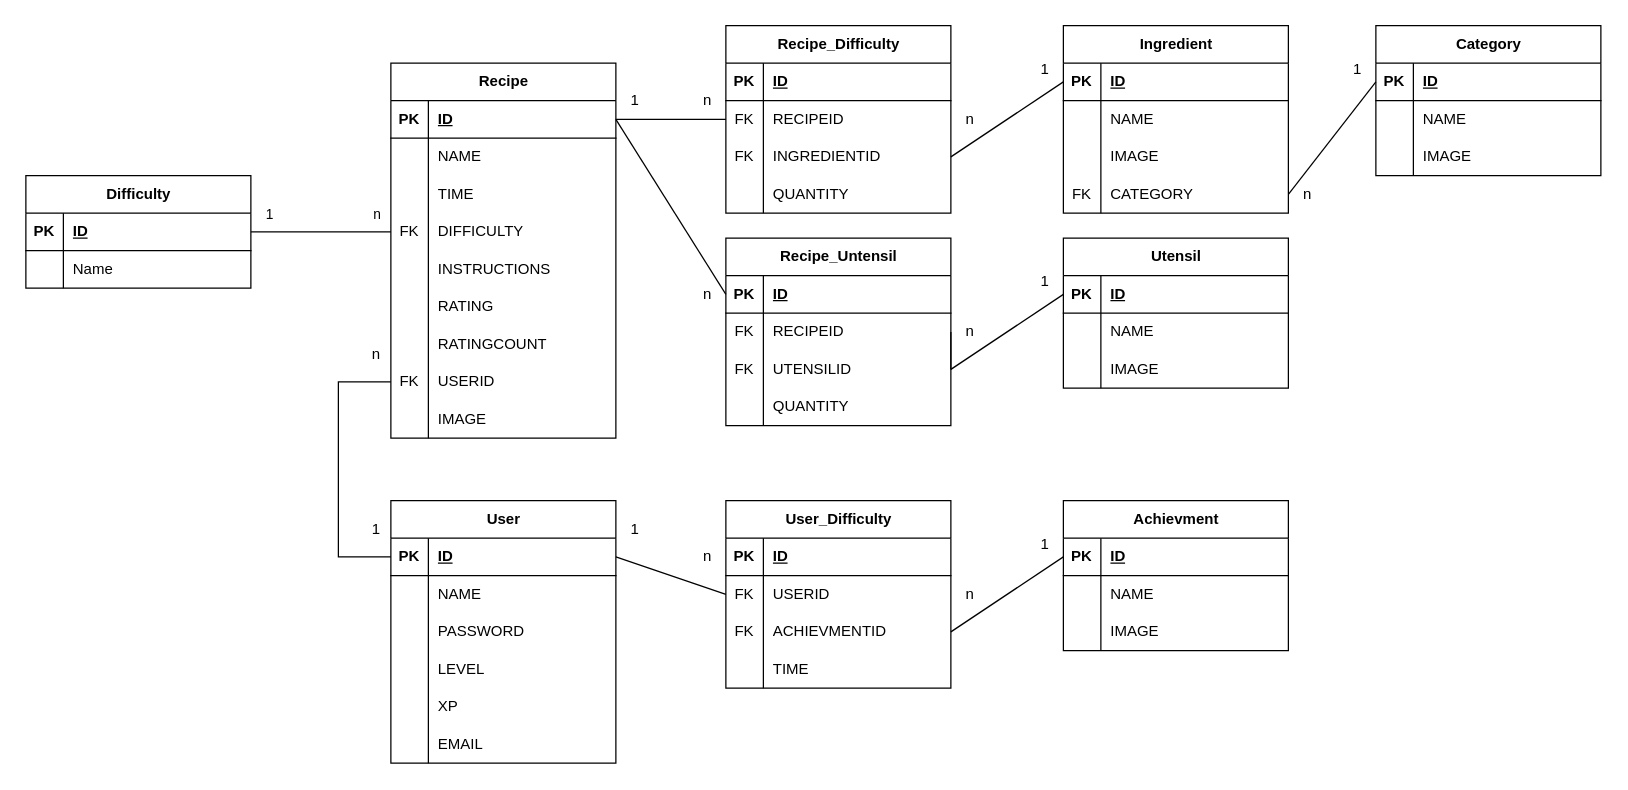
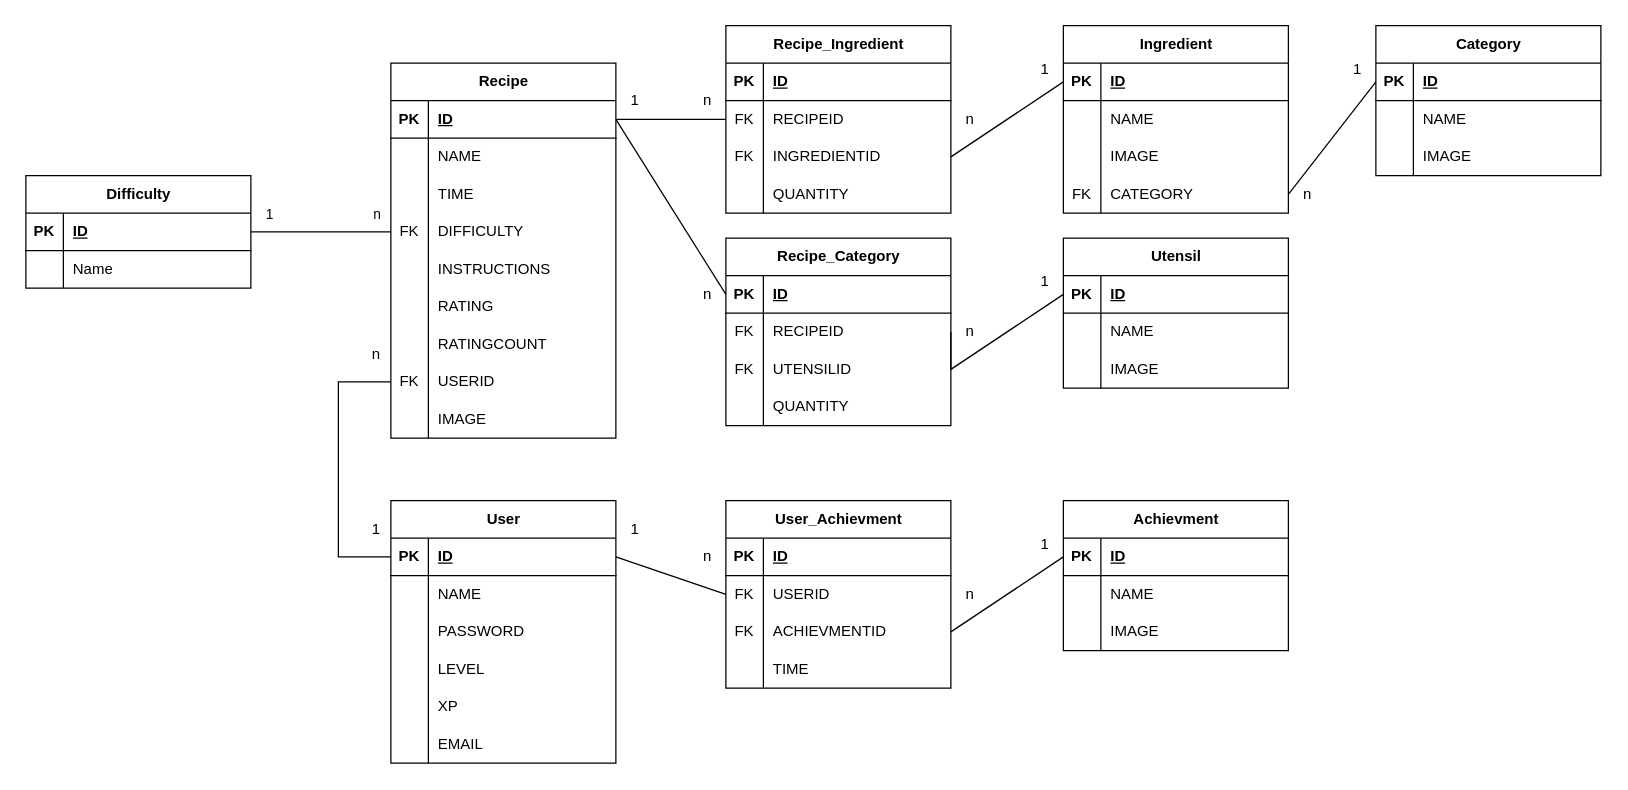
(839, 44) -> (839, 44)
(839, 257) -> (839, 257)
(839, 519) -> (839, 519)
